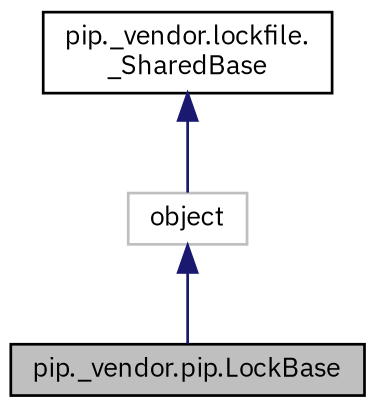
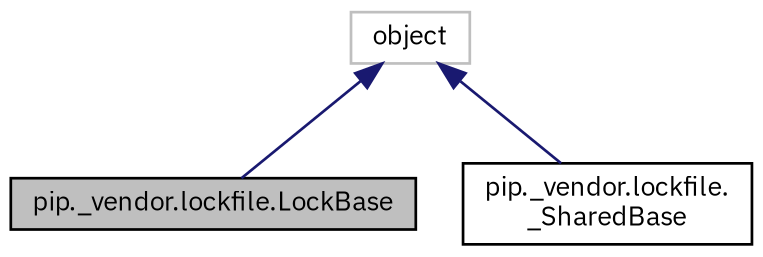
(188, 157) -> (511, 122)
(188, 370) -> (213, 204)
